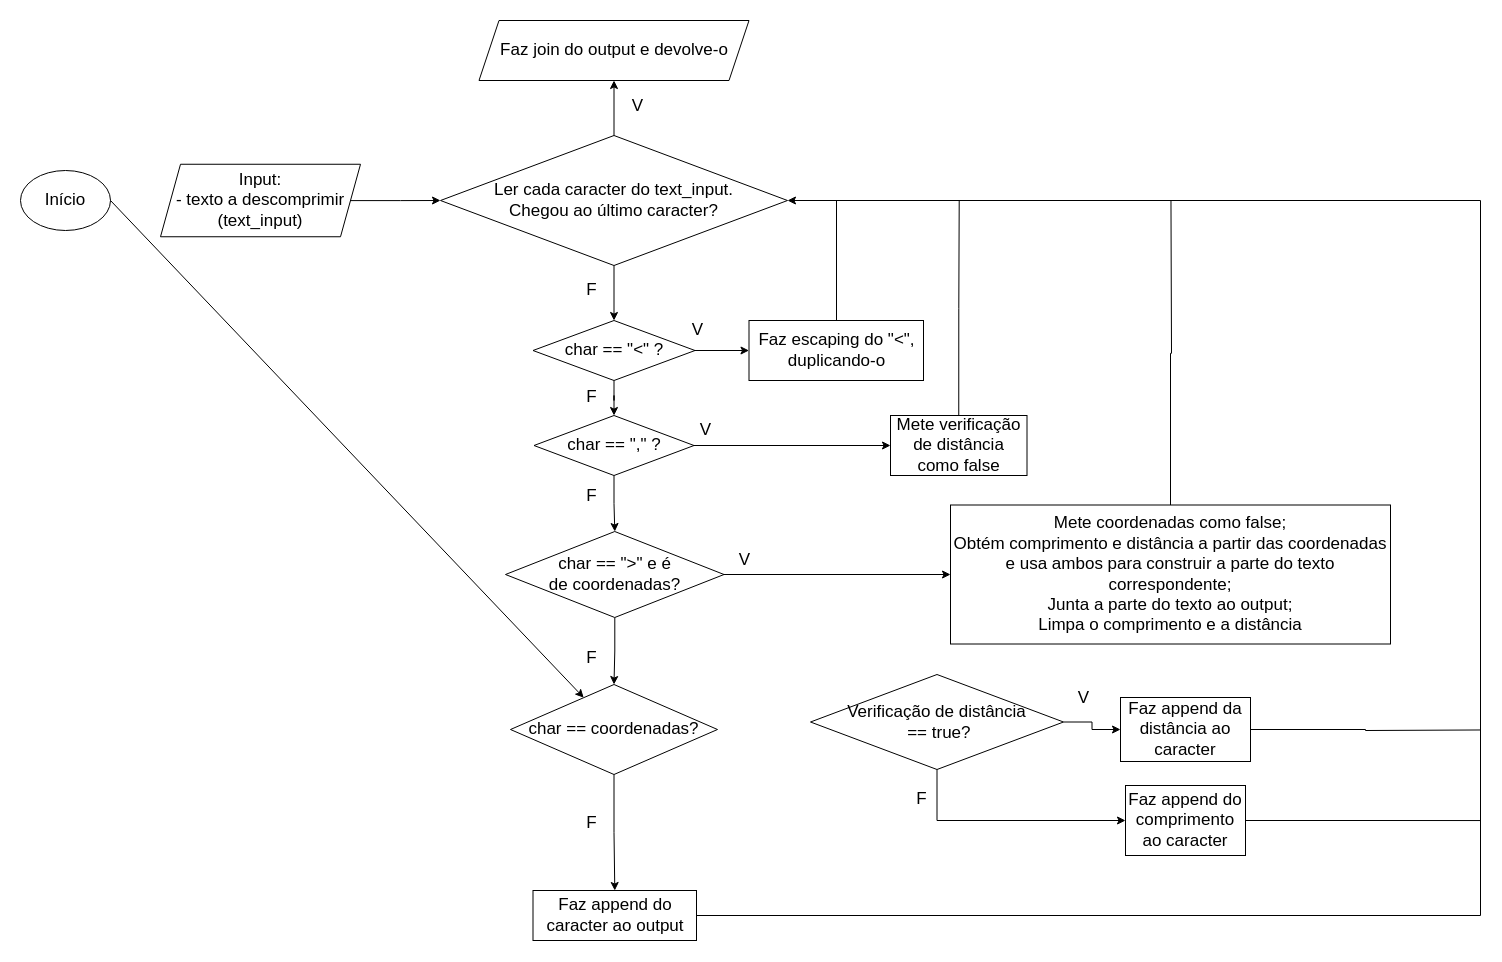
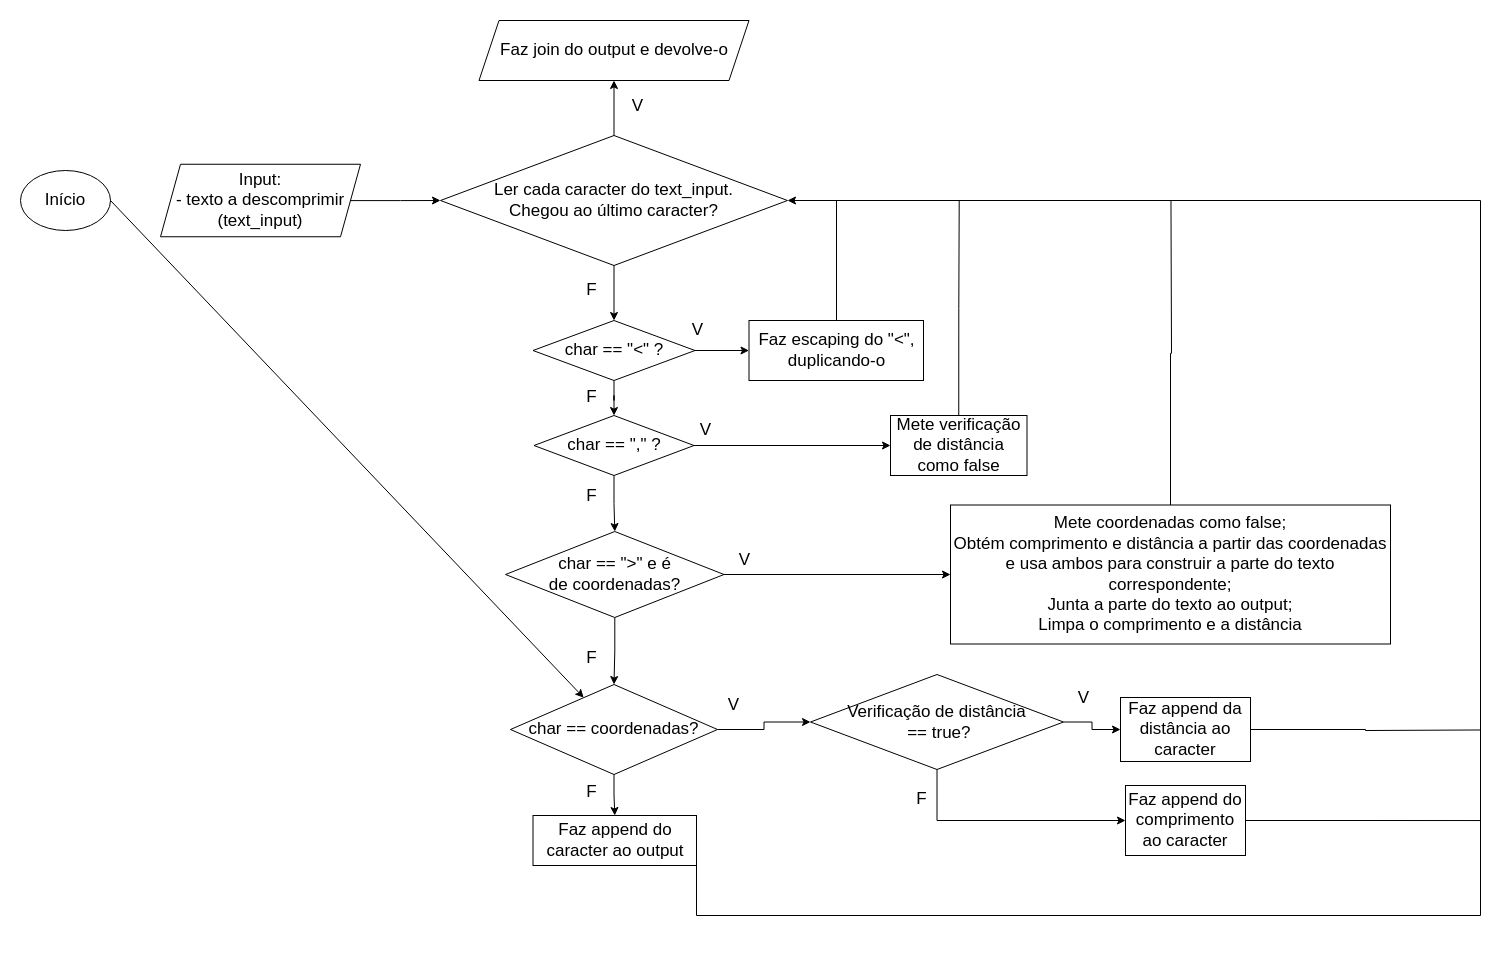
none -> (764, 730)
(615, 916) -> (615, 841)
